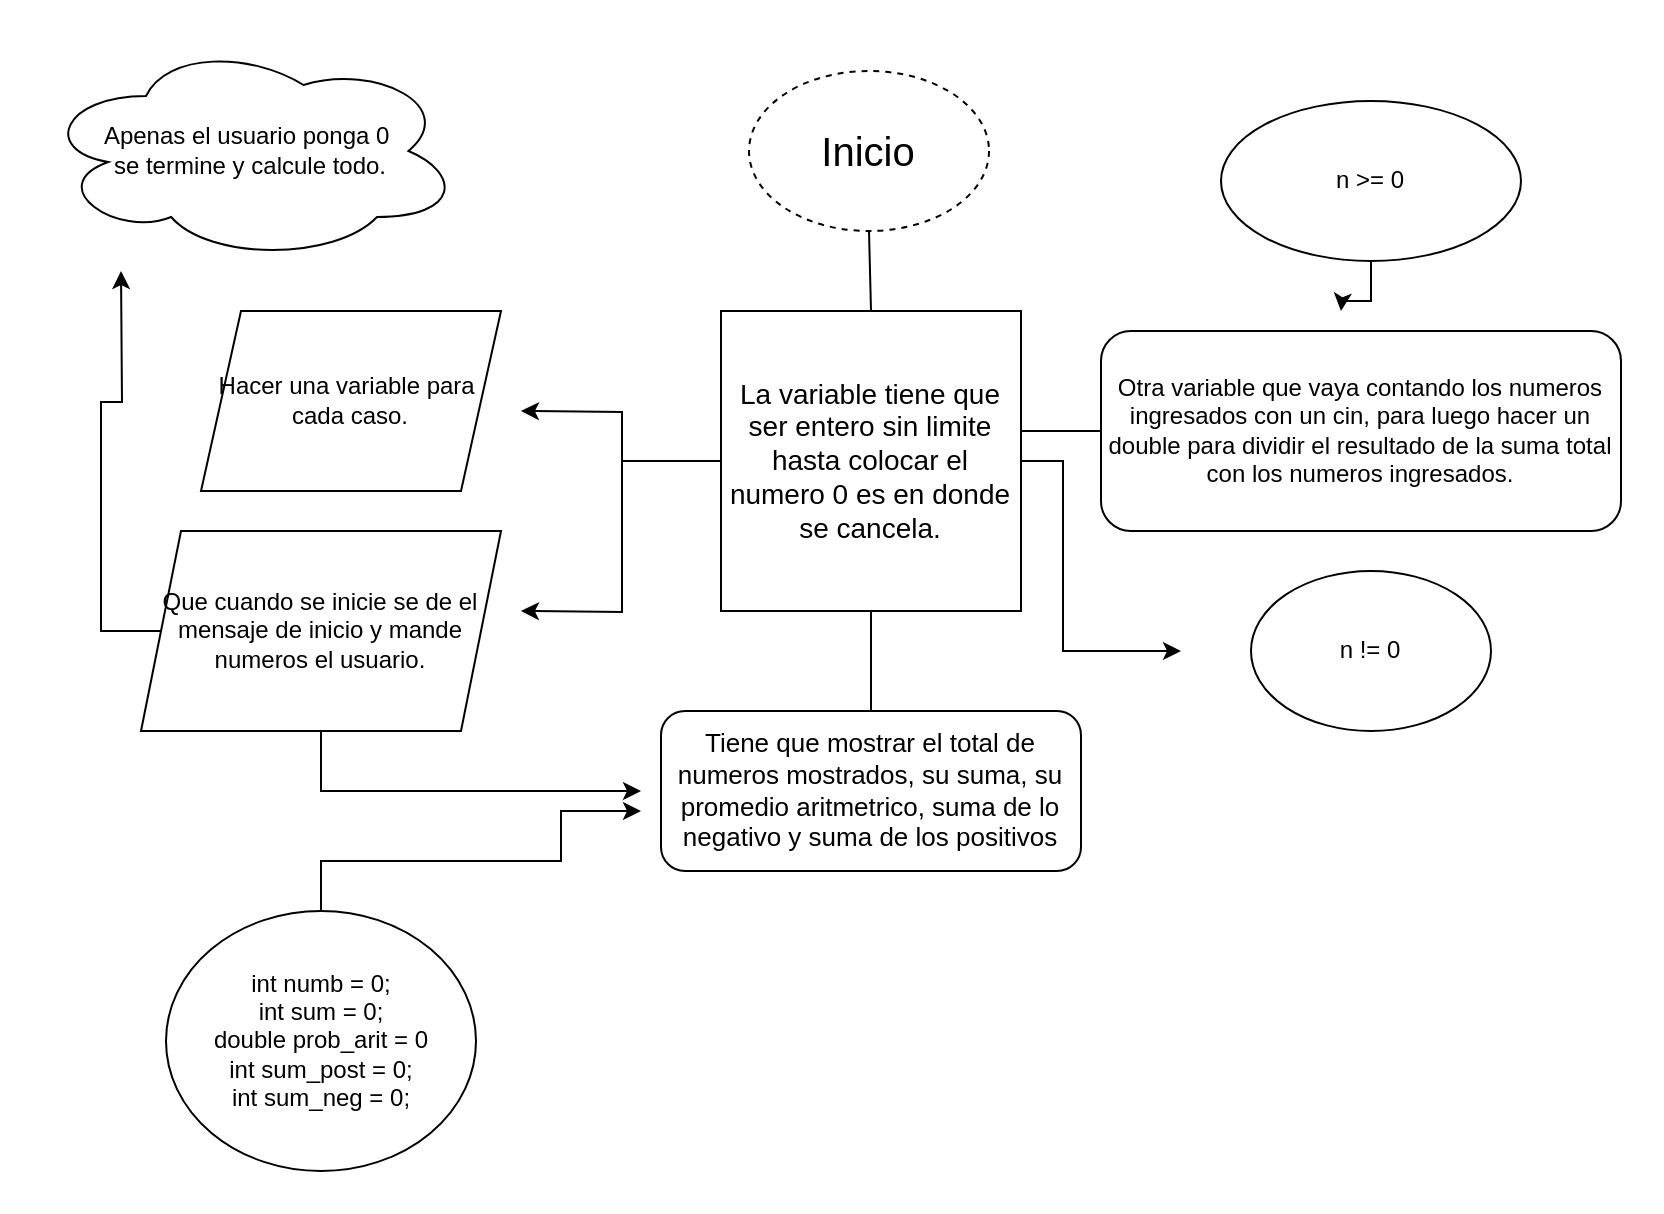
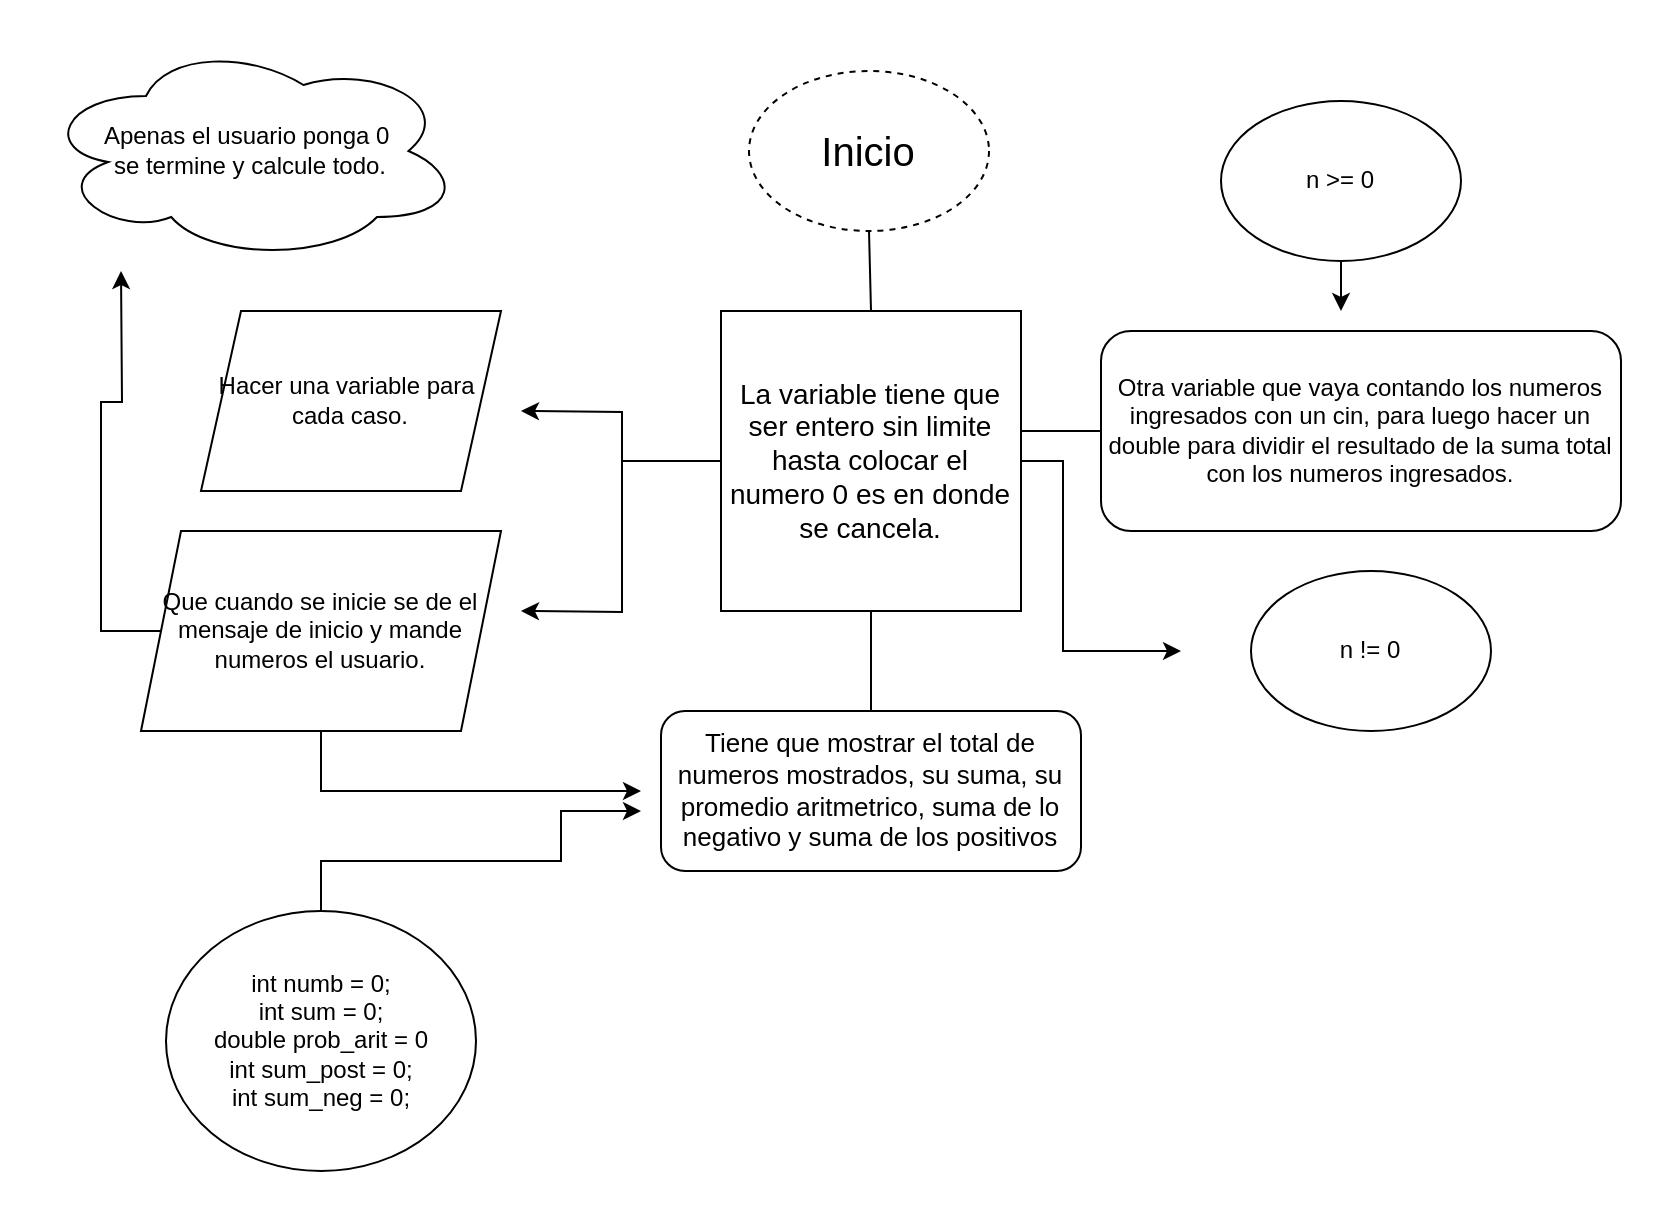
(1371, 181) -> (1341, 181)
